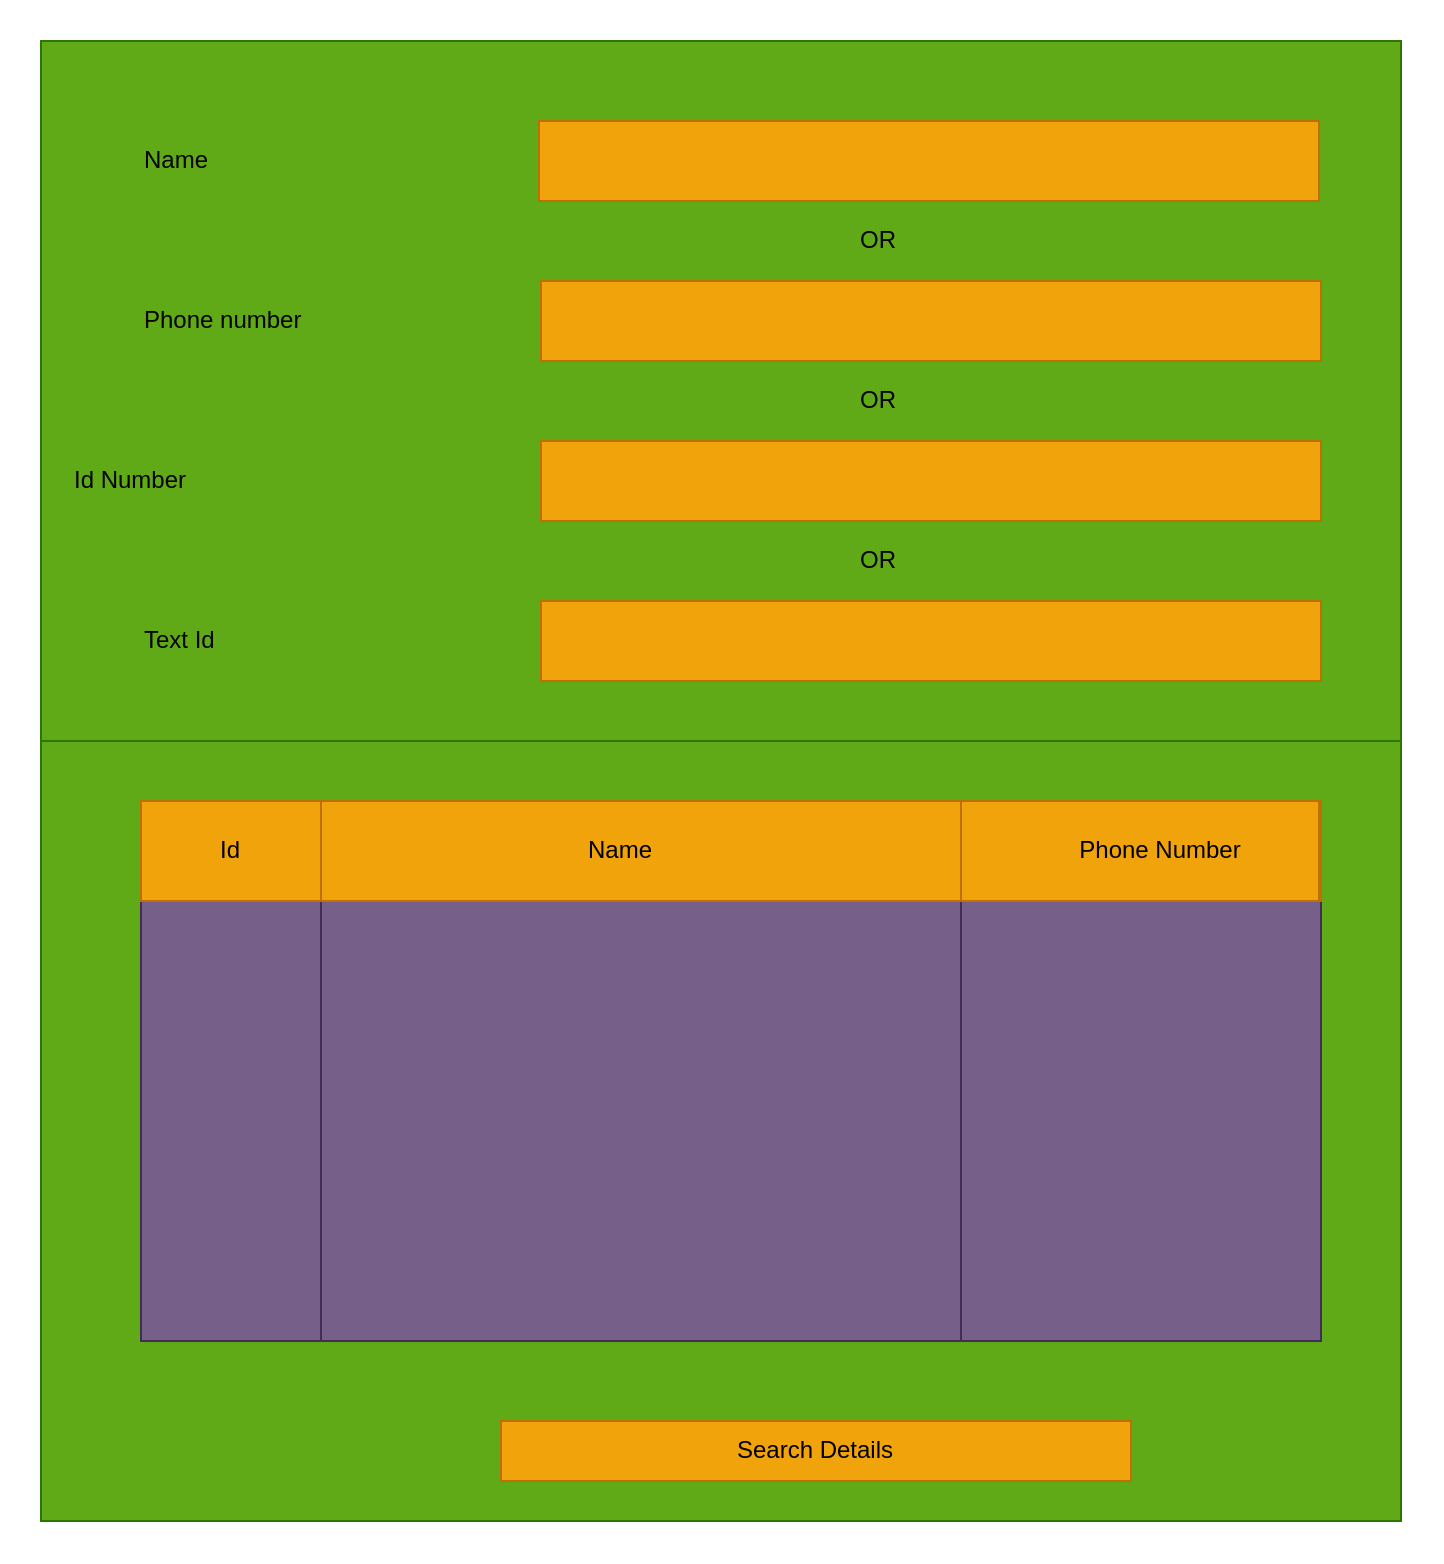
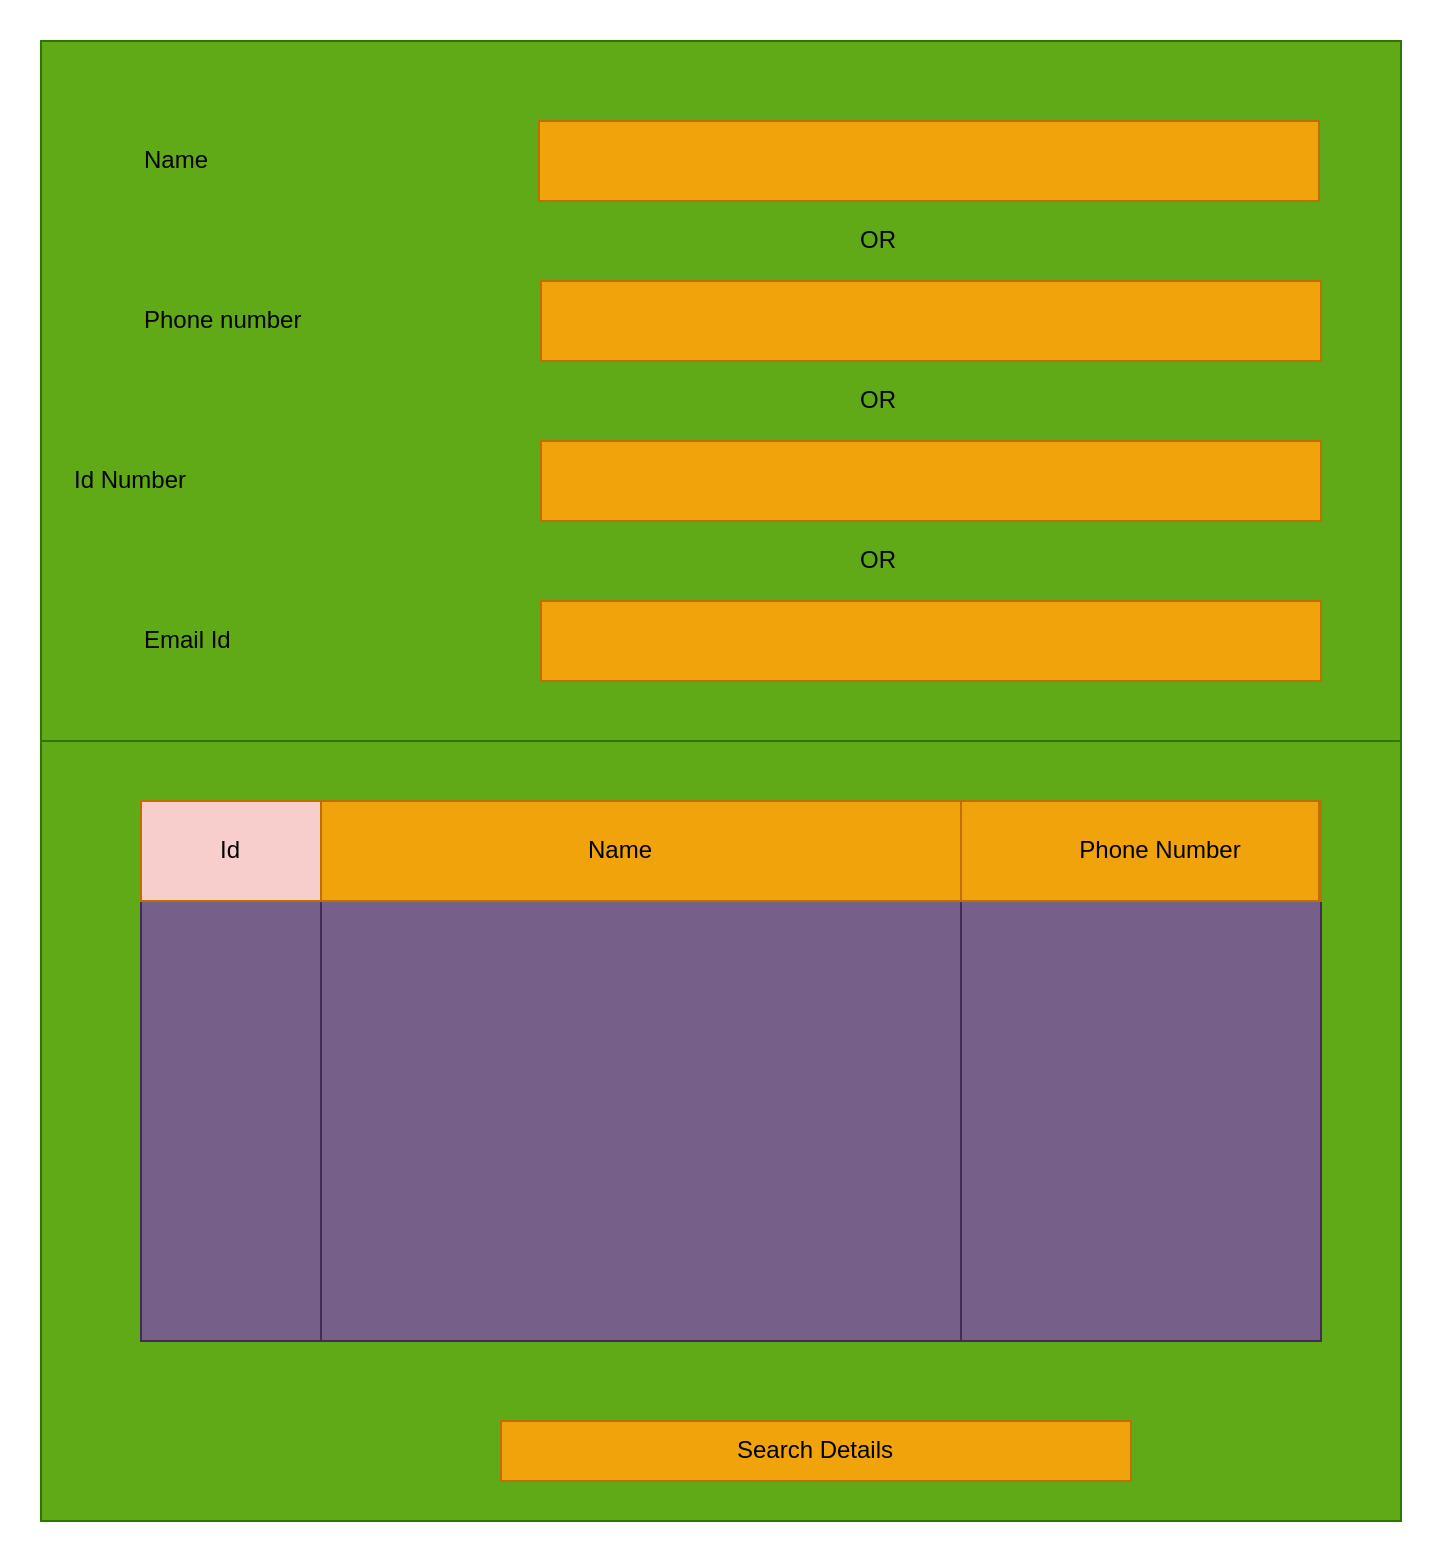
(189, 641) -> (189, 641)
(231, 851) -> (231, 851)
